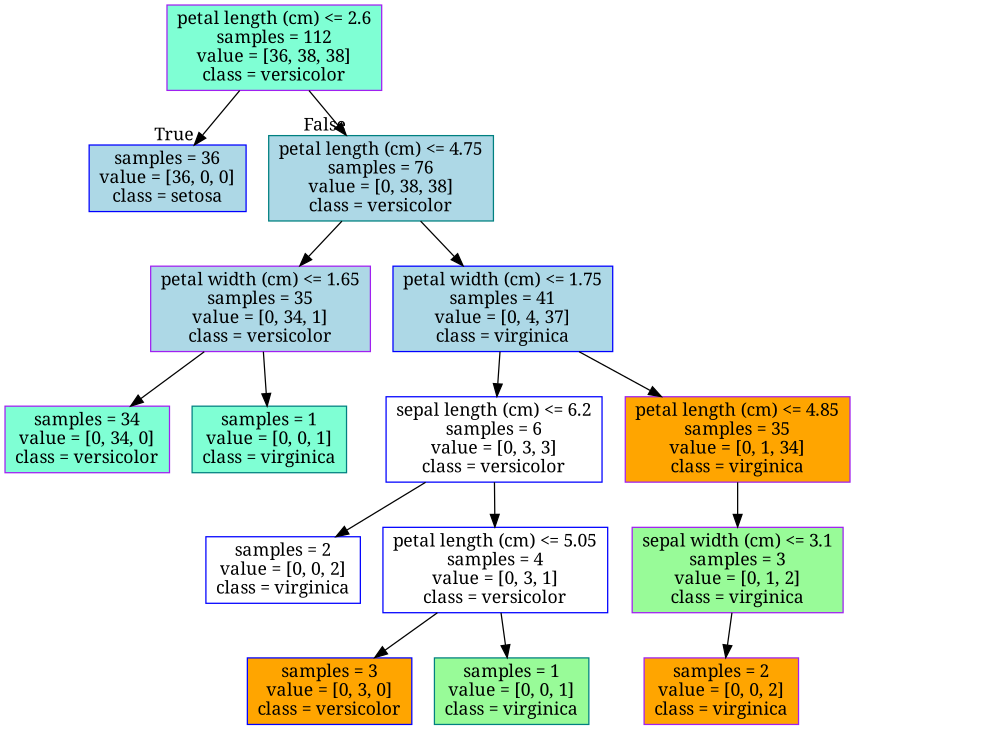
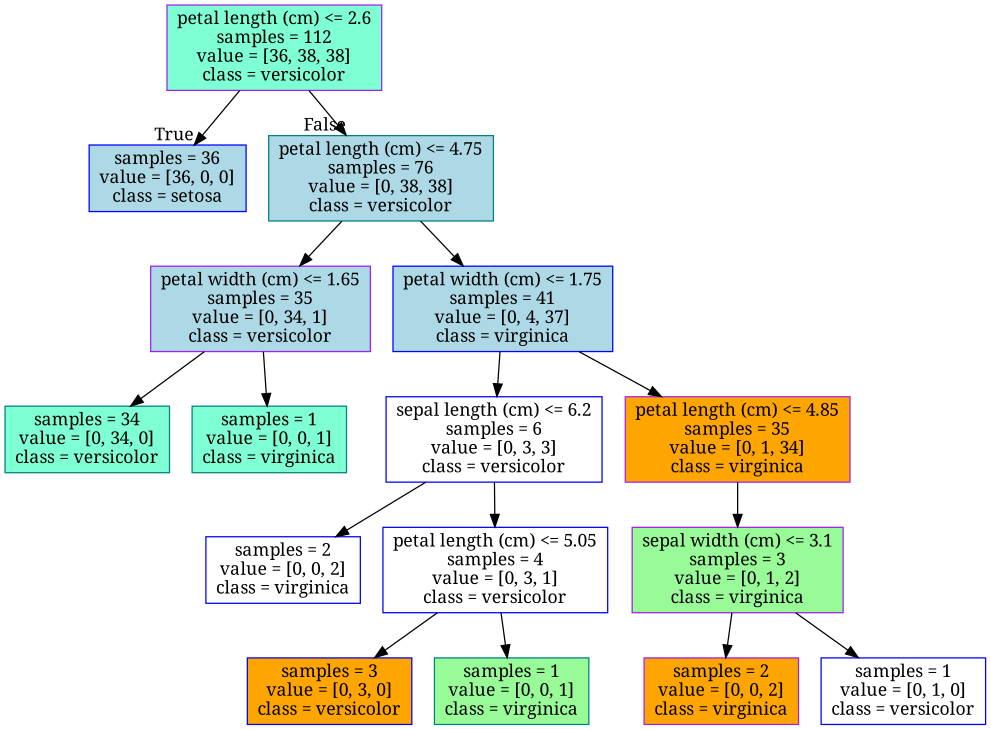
(87, 439) -> (87, 439)
none -> (903, 691)
